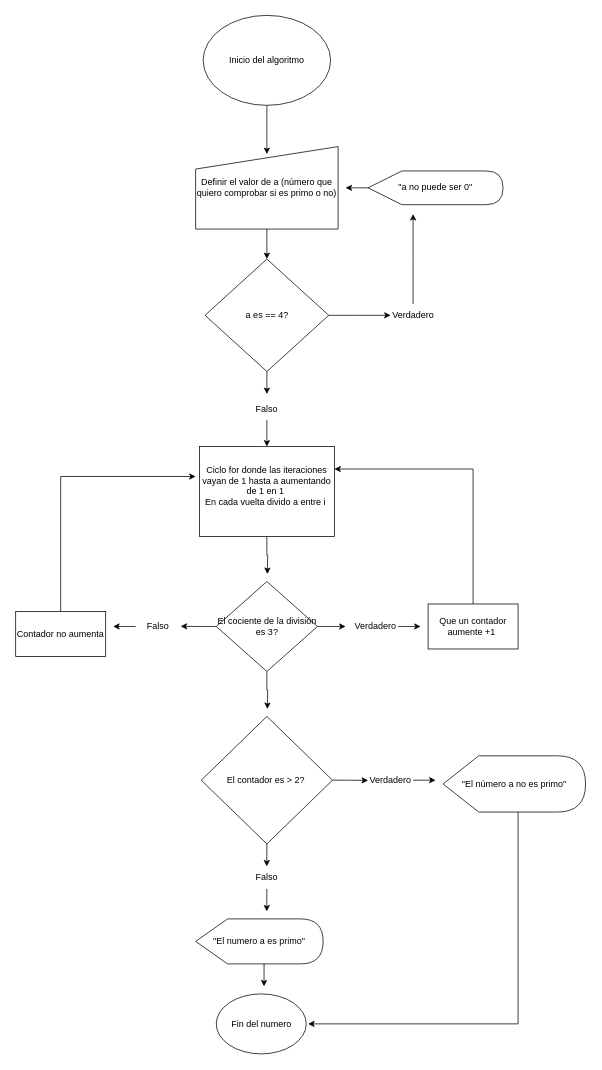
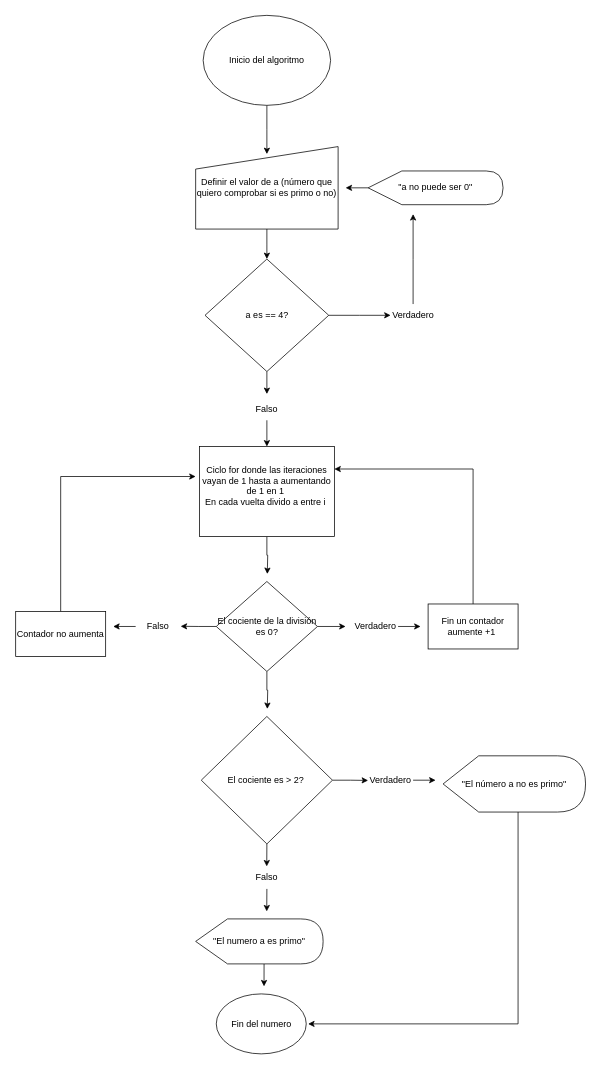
(267, 627) -> (267, 627)
(473, 627) -> (473, 627)
(267, 780) -> (267, 780)
